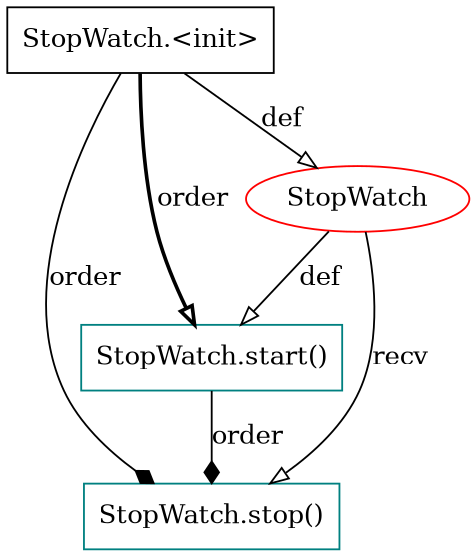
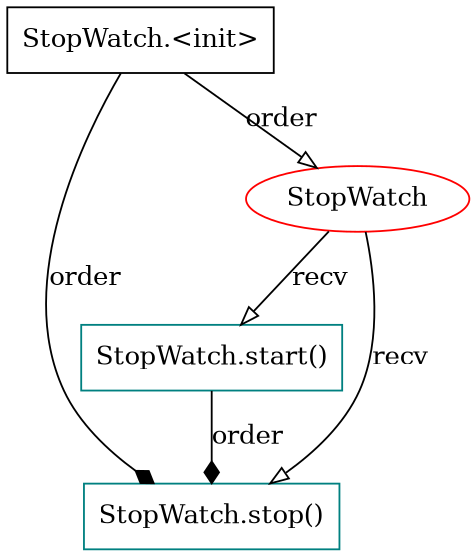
(282, 120) -> (282, 120)
(149, 194) -> none
(320, 278) -> (320, 278)
